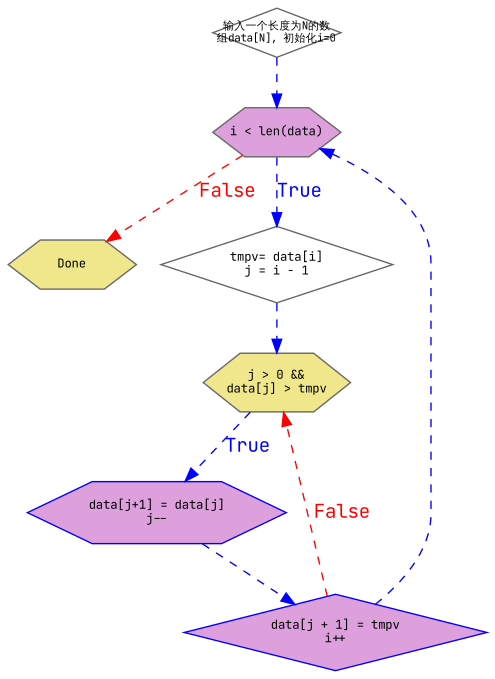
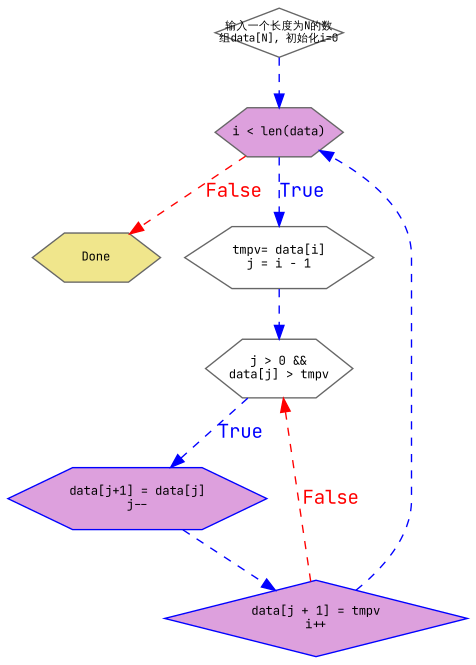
(277, 265) -> (279, 258)
(277, 383) -> (279, 369)
